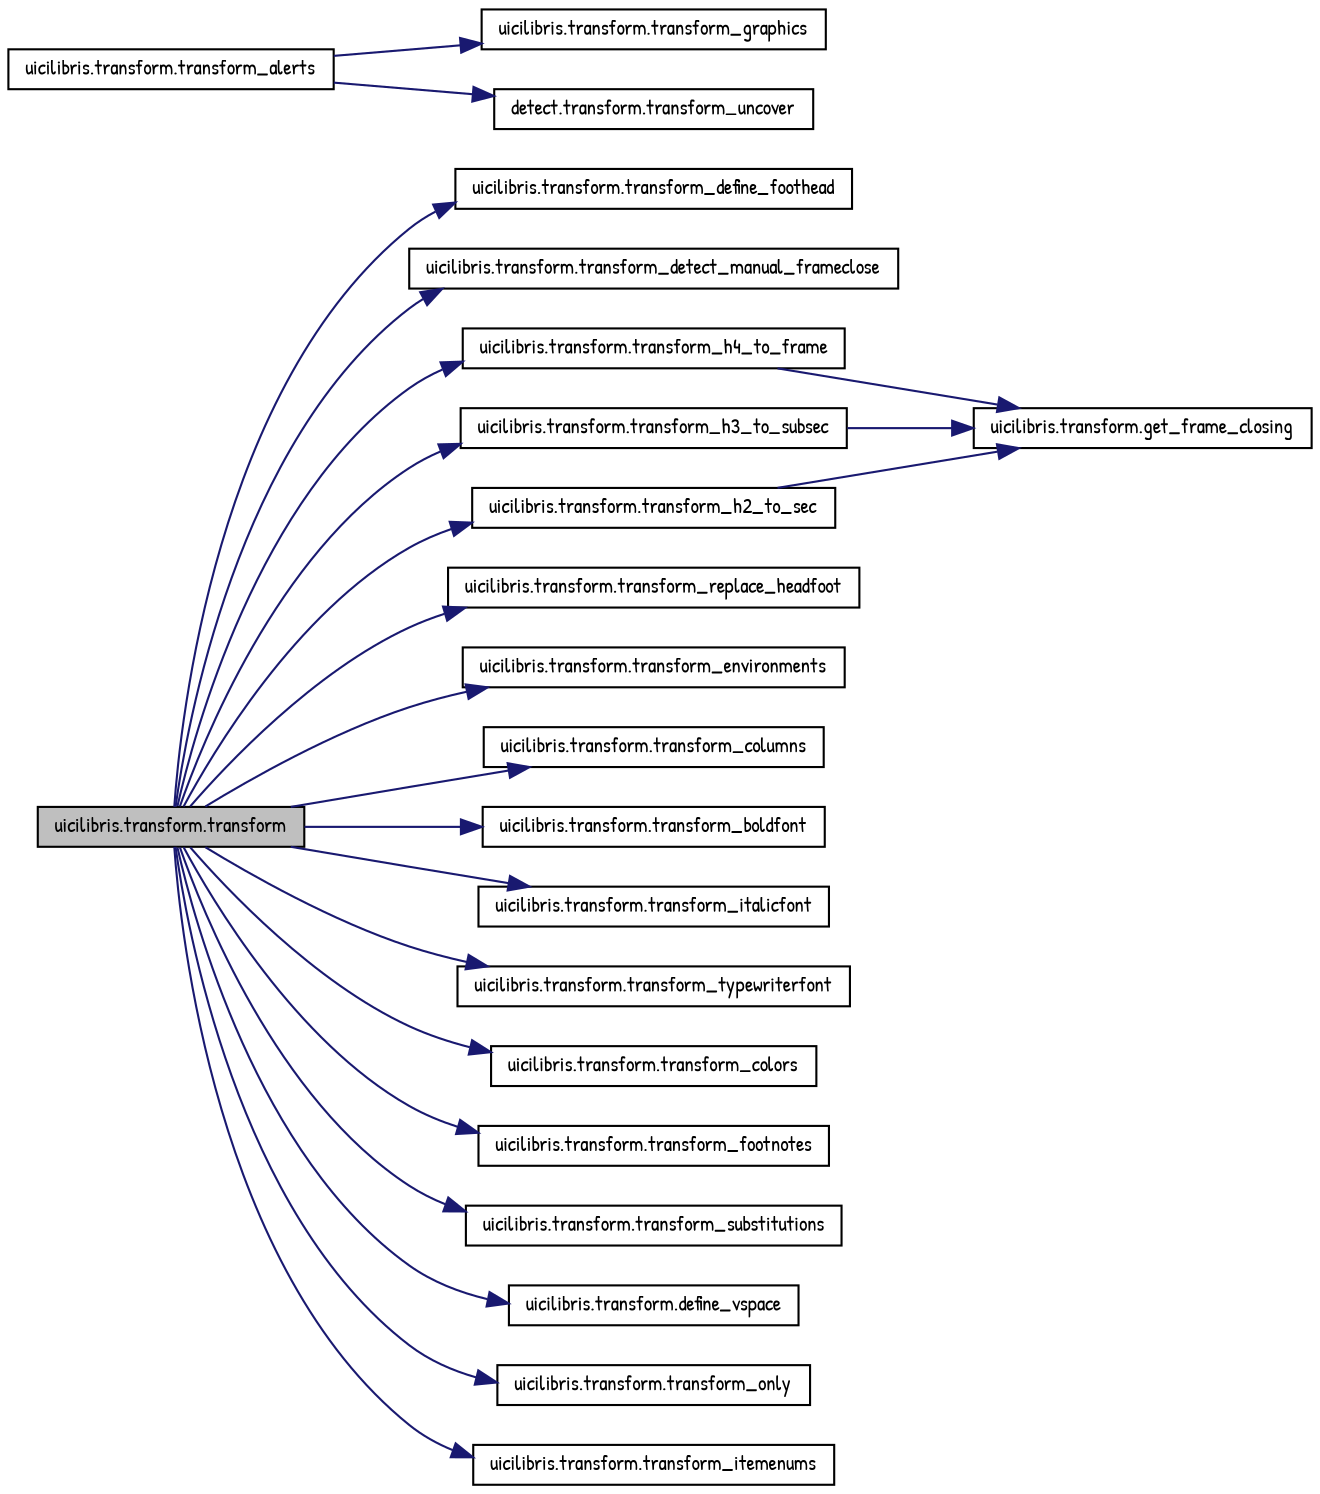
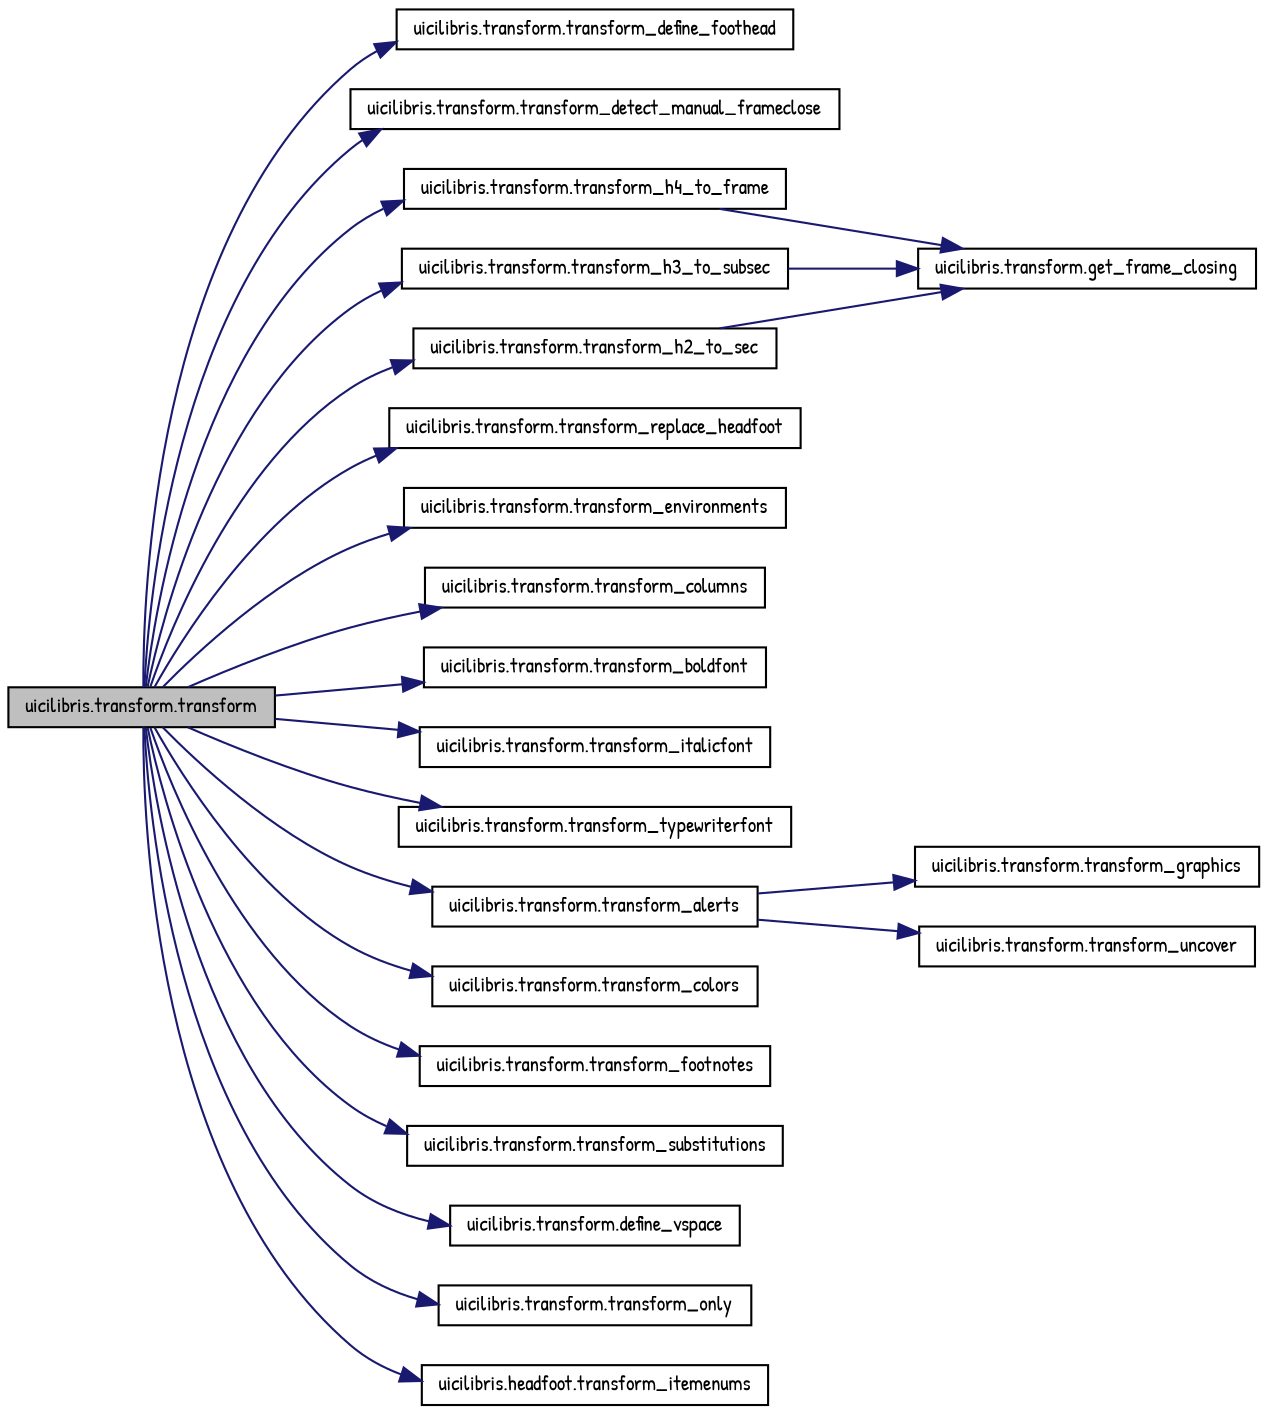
(654, 109) -> (1087, 946)
none -> (276, 824)
(654, 1465) -> (595, 1385)
